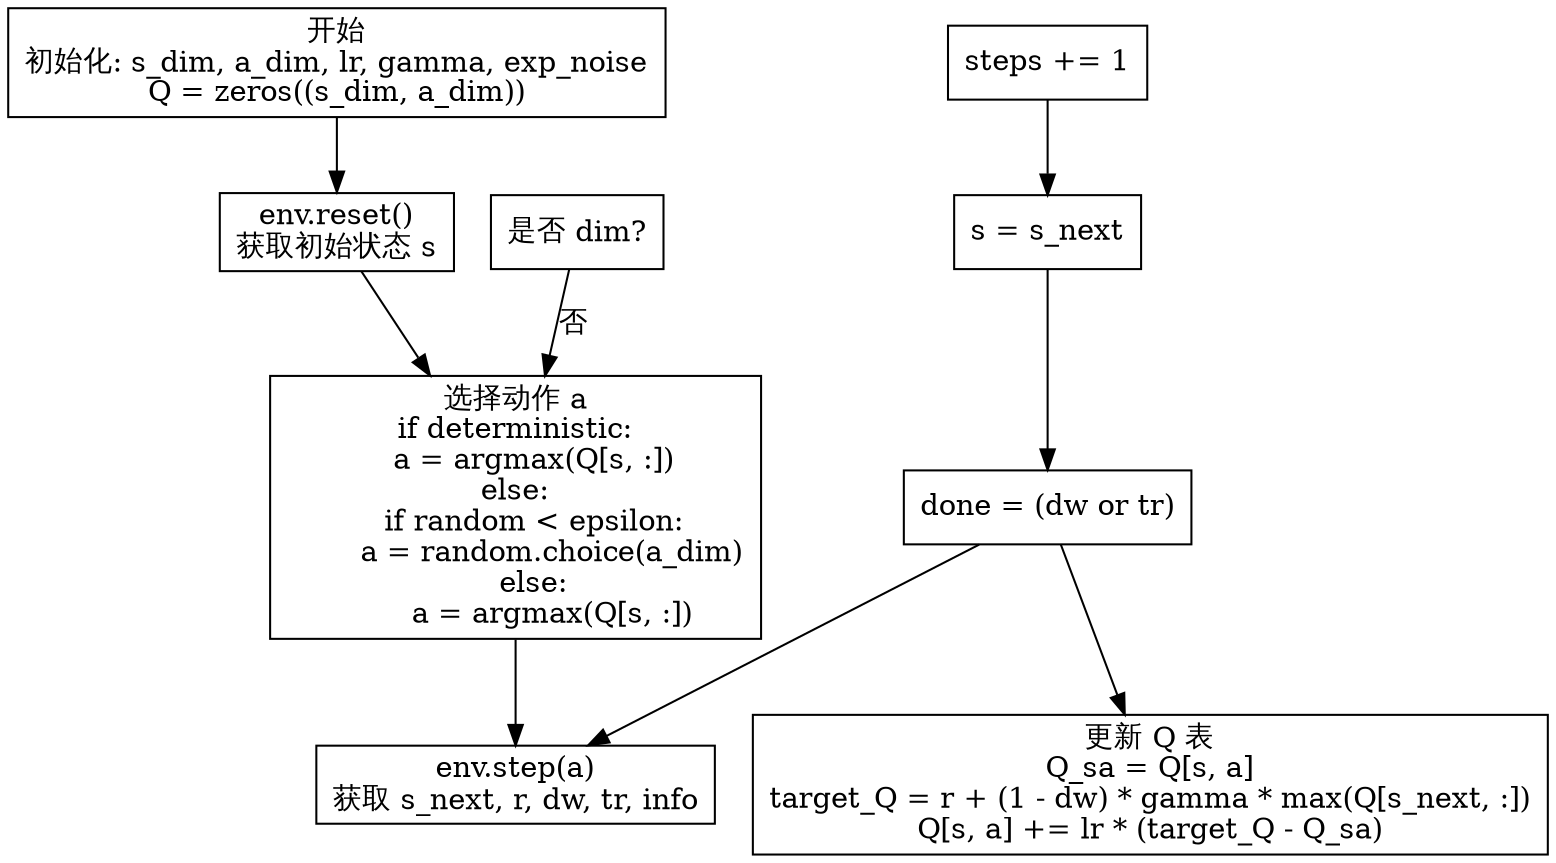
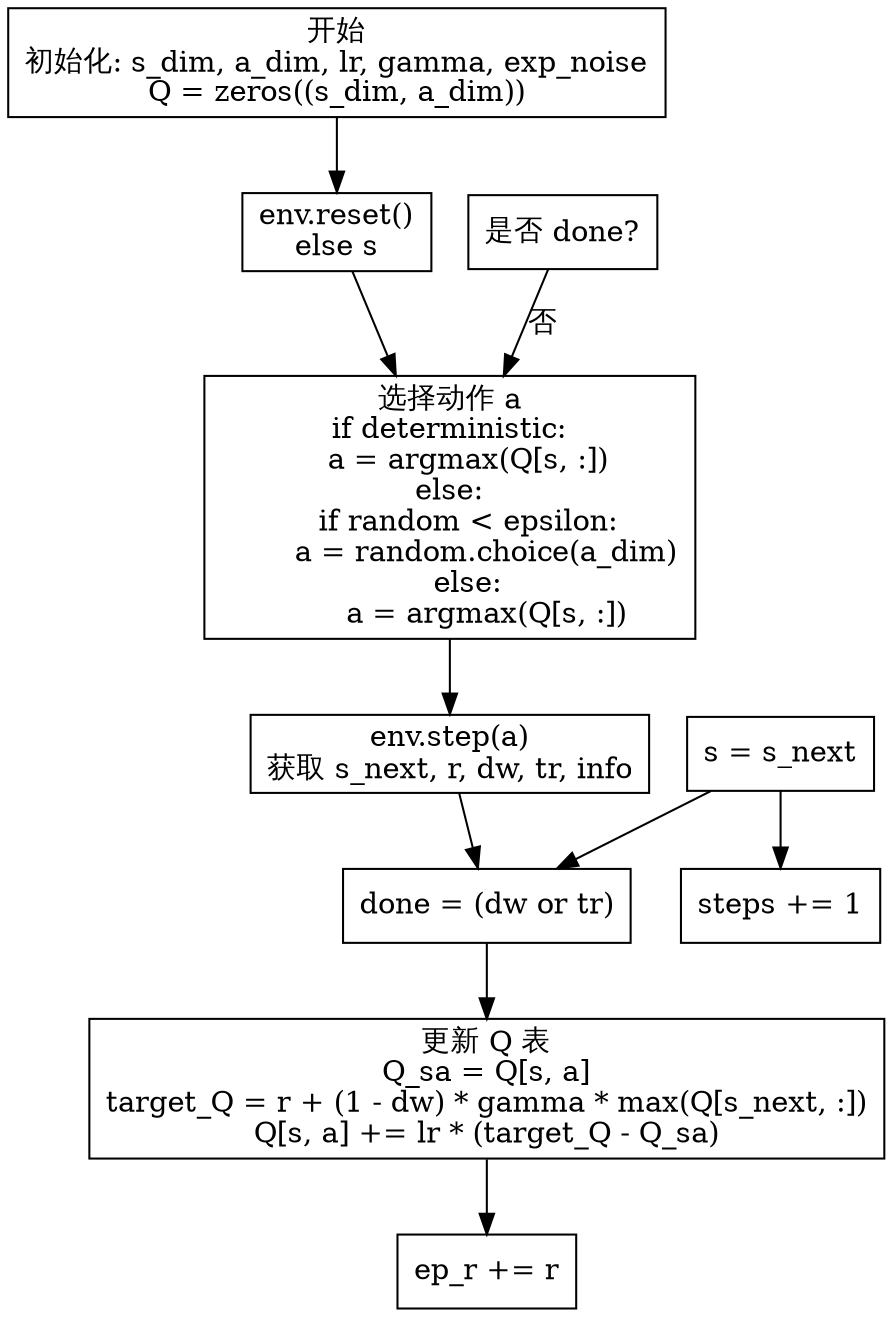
(1048, 137) -> (781, 819)
(337, 232) -> (337, 232)
(577, 232) -> (563, 232)
(793, 640) -> (466, 820)
none -> (487, 1272)
